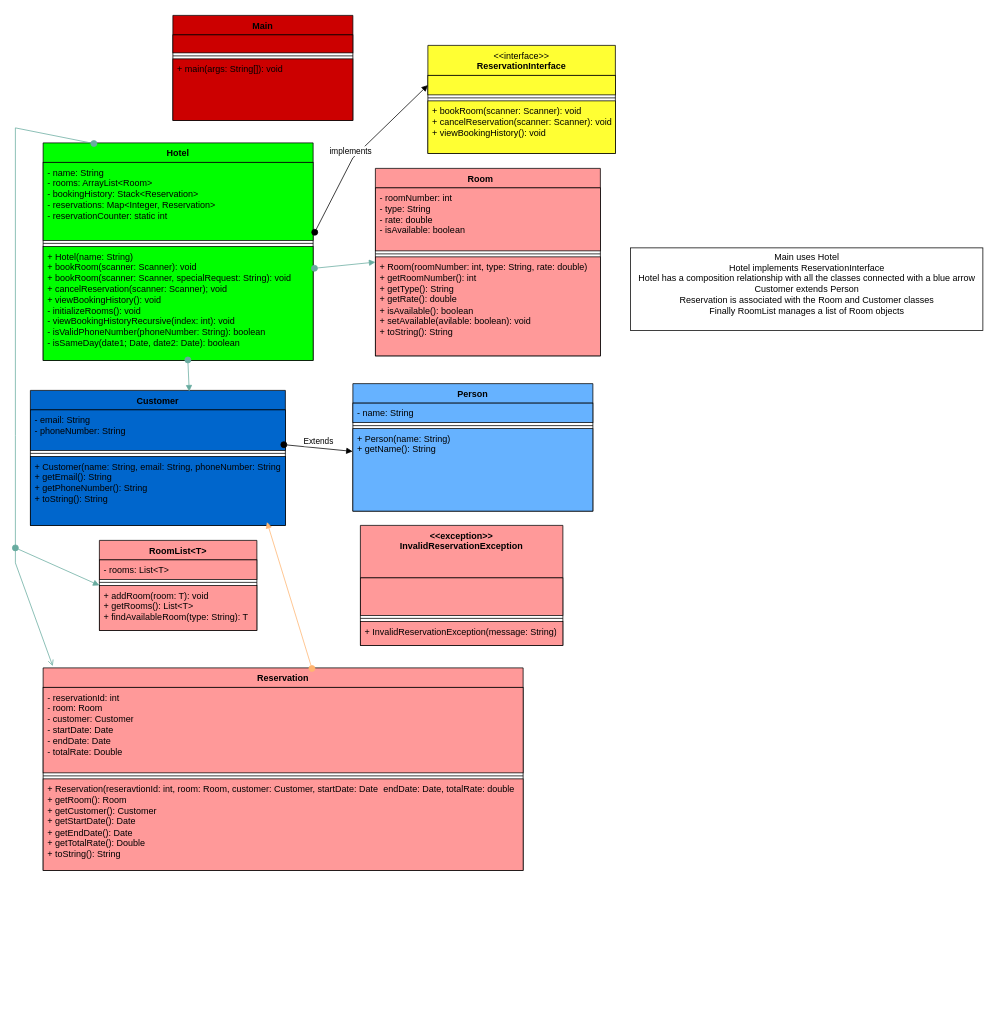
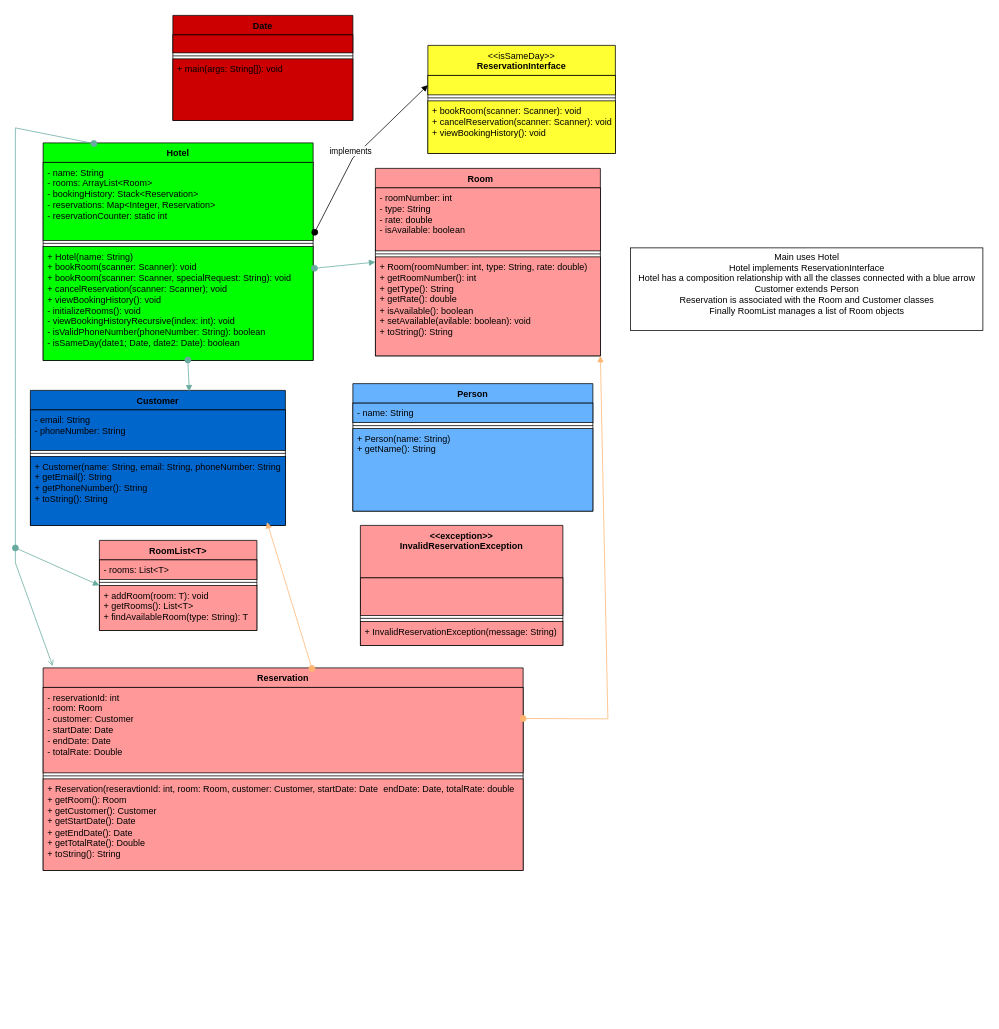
(263, 26) -> (263, 26)
(522, 61) -> (522, 61)
(317, 448) -> none
none -> (585, 719)
